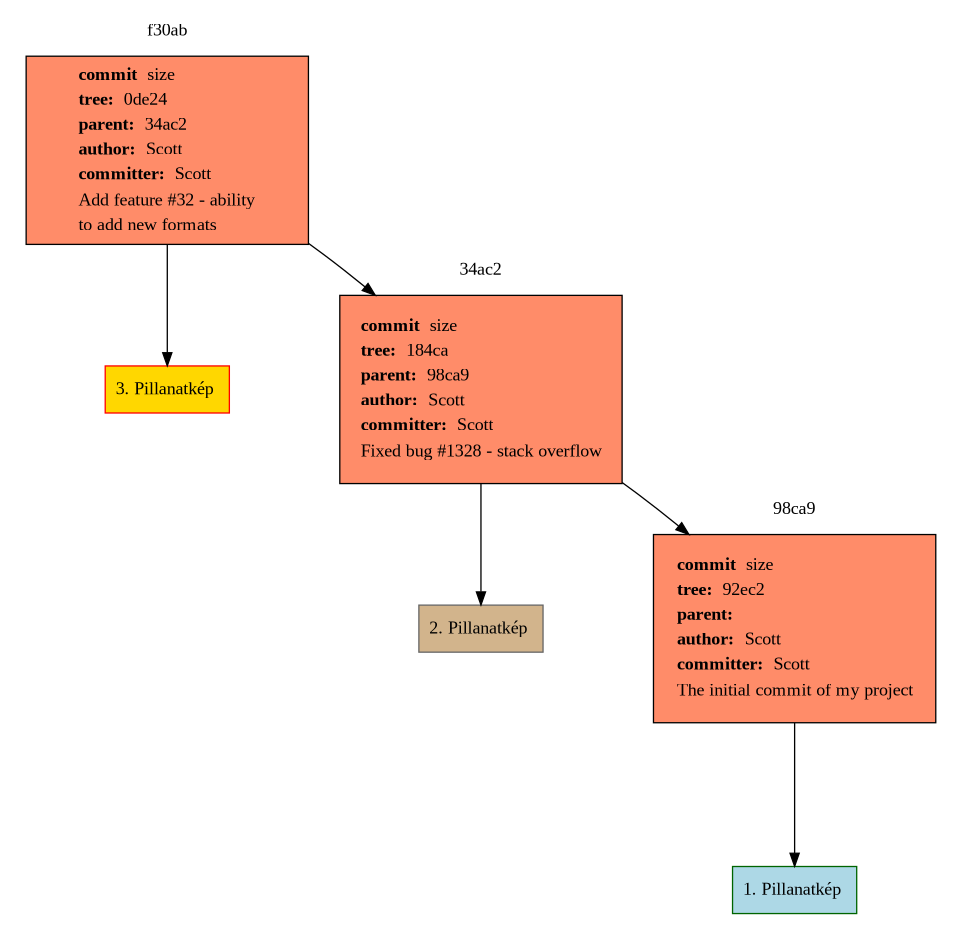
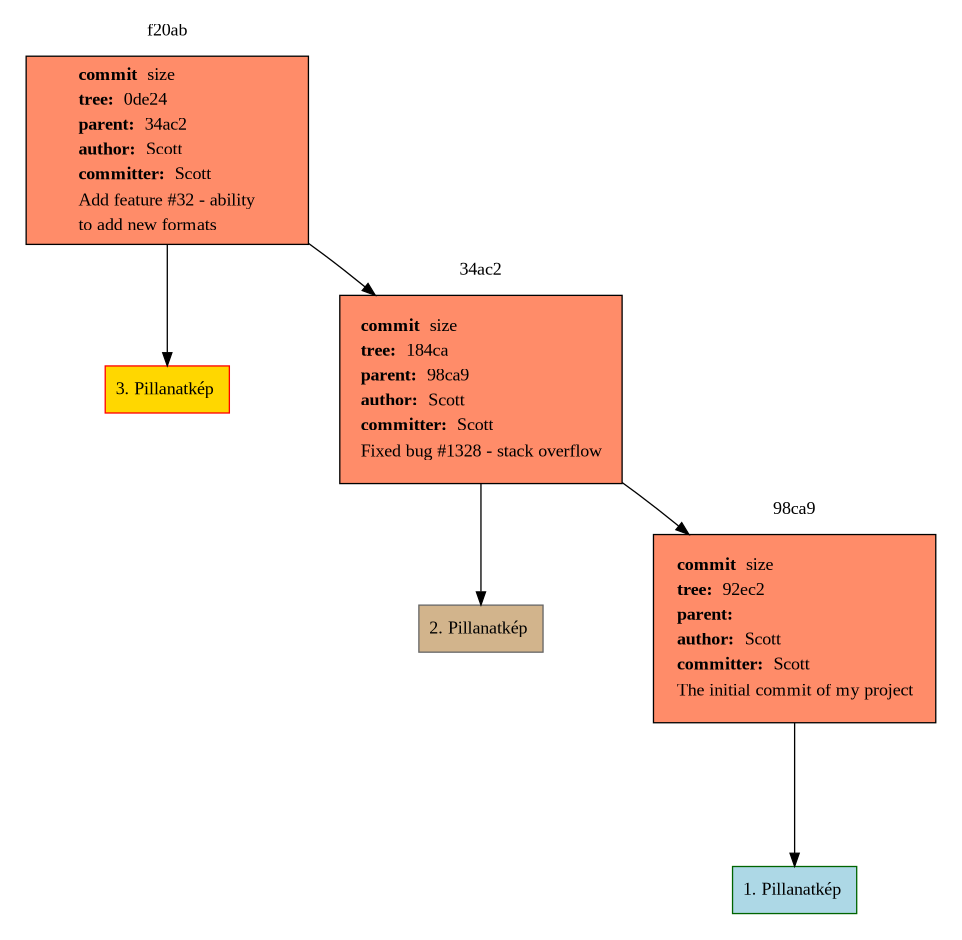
(167, 31) -> (167, 31)
